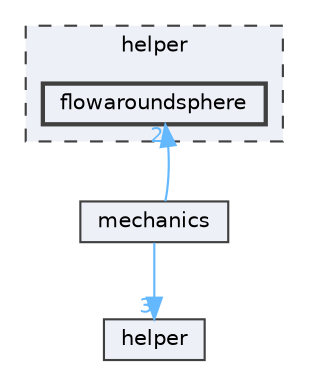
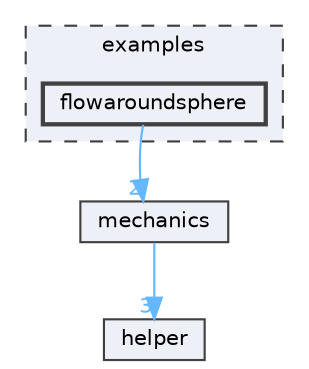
(154, 46) -> (154, 46)
(169, 174) -> (140, 155)
